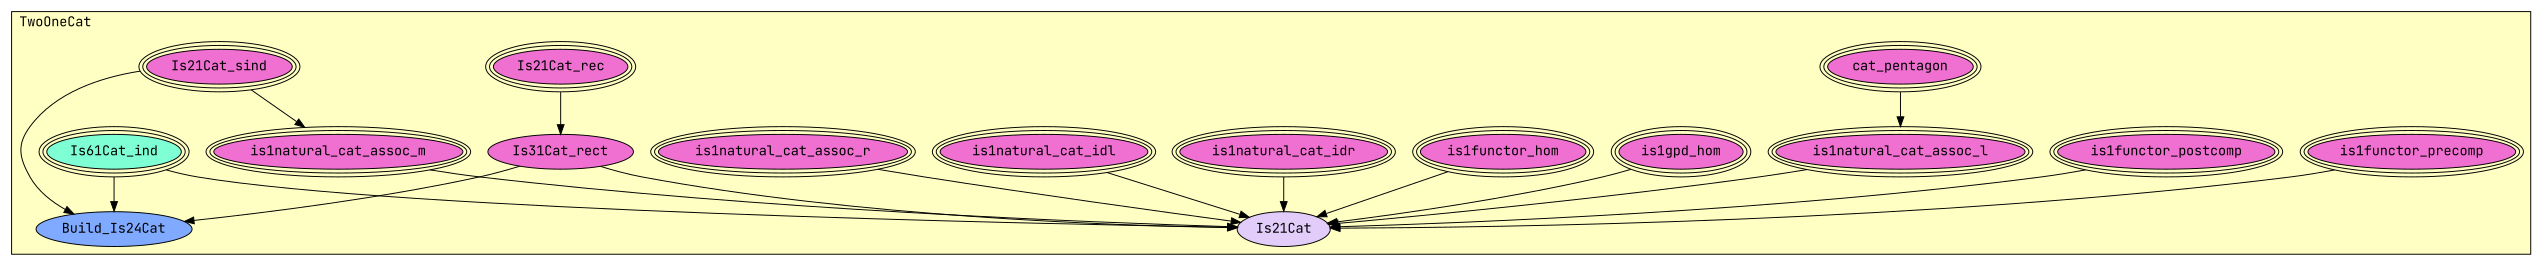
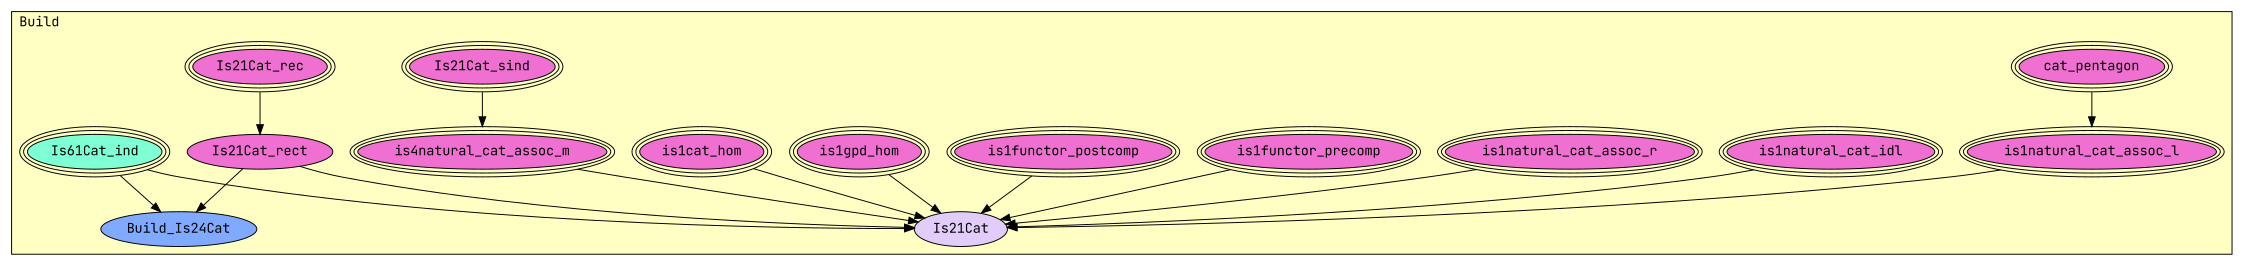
(56, 23) -> (40, 23)
(38, 118) -> none
(338, 152) -> (482, 152)
(561, 152) -> (260, 152)
(1284, 152) -> none
(1503, 152) -> (702, 152)
